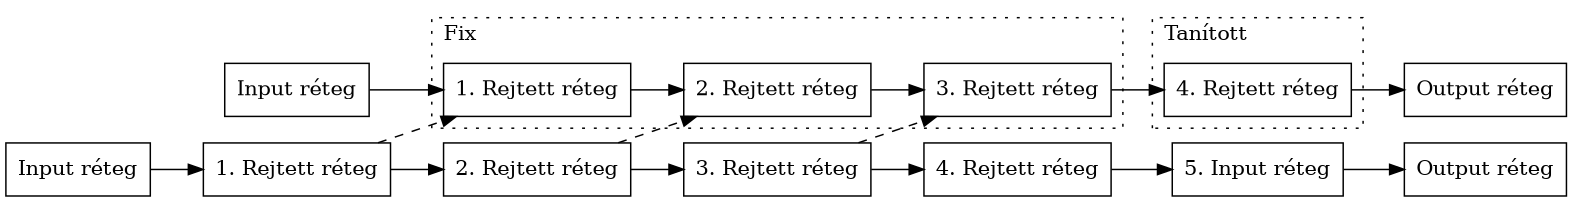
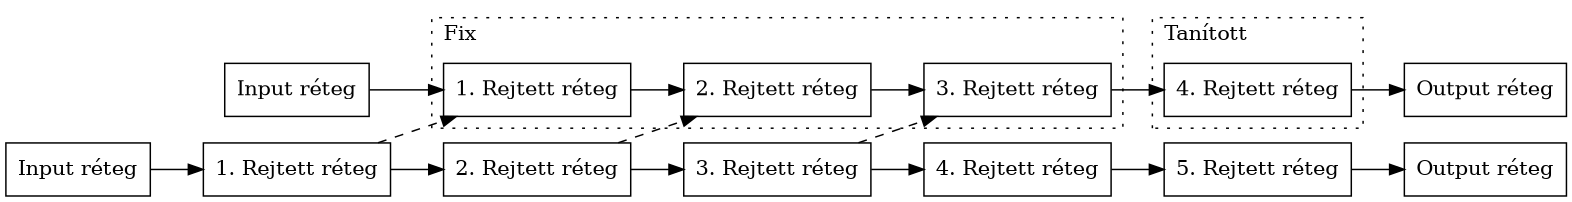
(1258, 169) -> (1258, 169)
